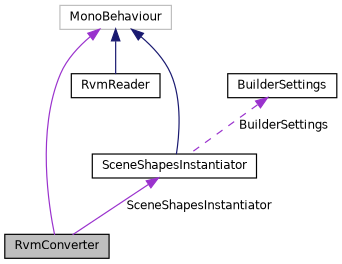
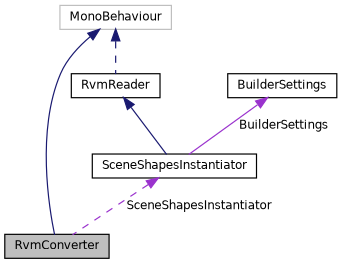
(116, 58) -> (116, 58)
(176, 90) -> (149, 131)
(48, 130) -> (48, 130)
(223, 130) -> (223, 130)
(110, 210) -> (110, 210)
